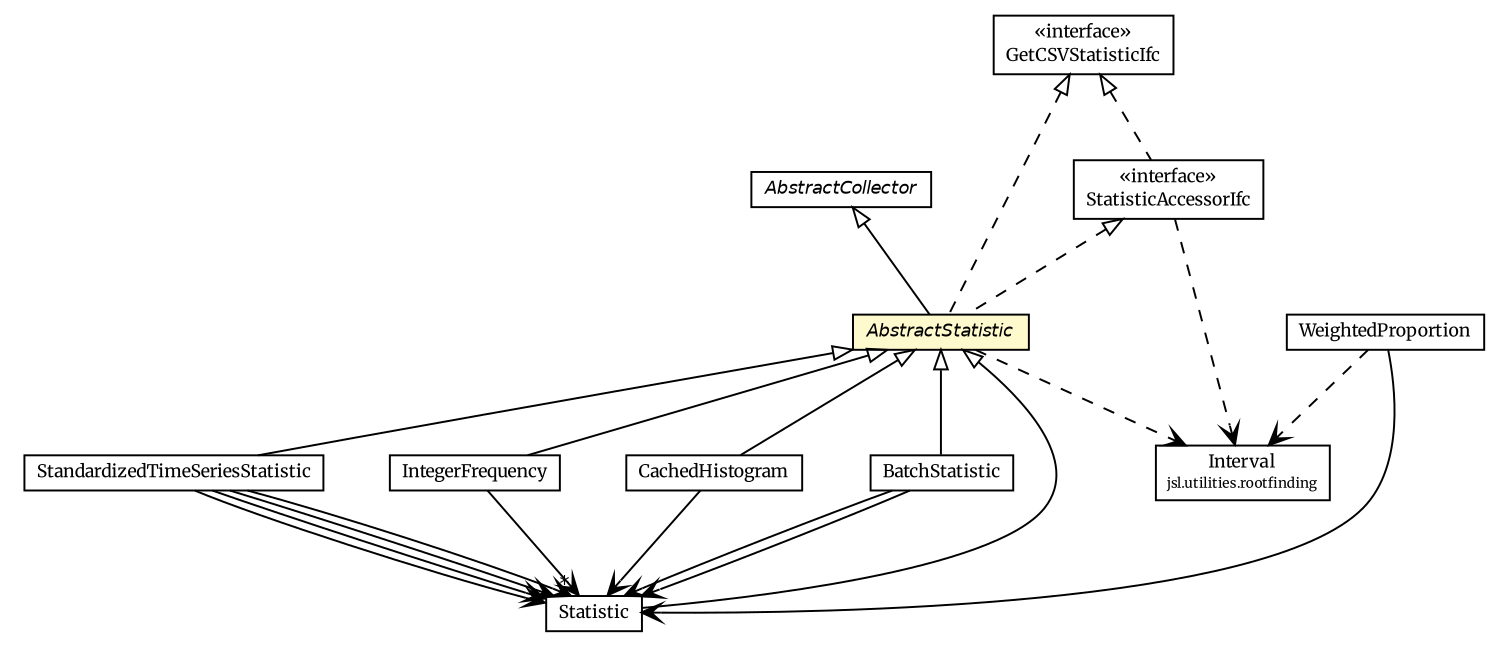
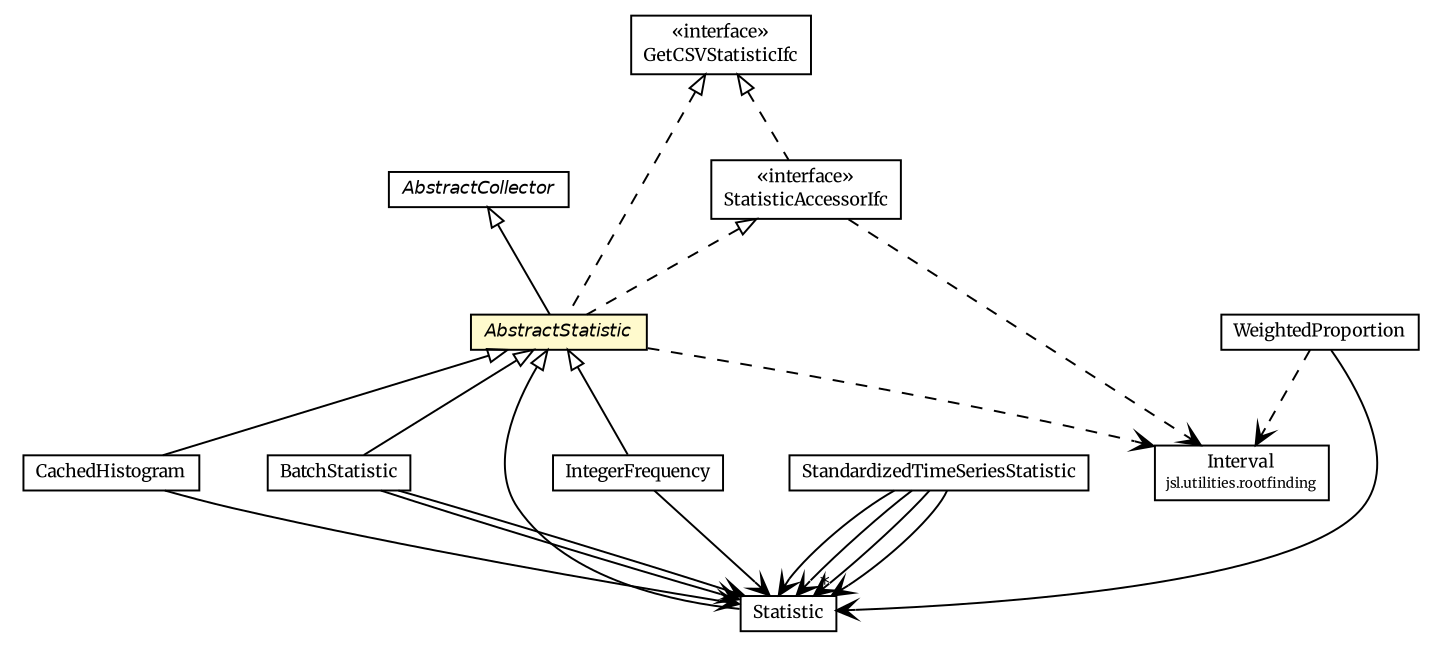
(545, 404) -> none
